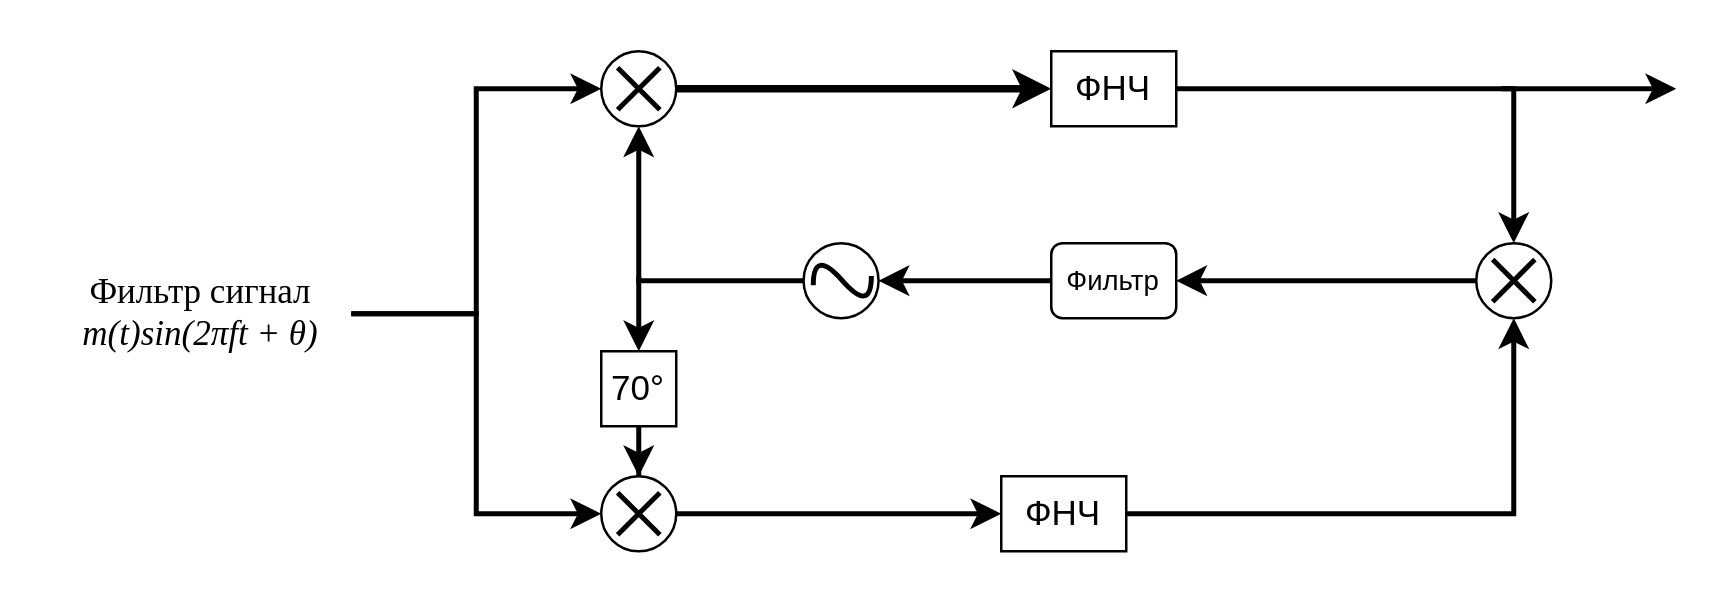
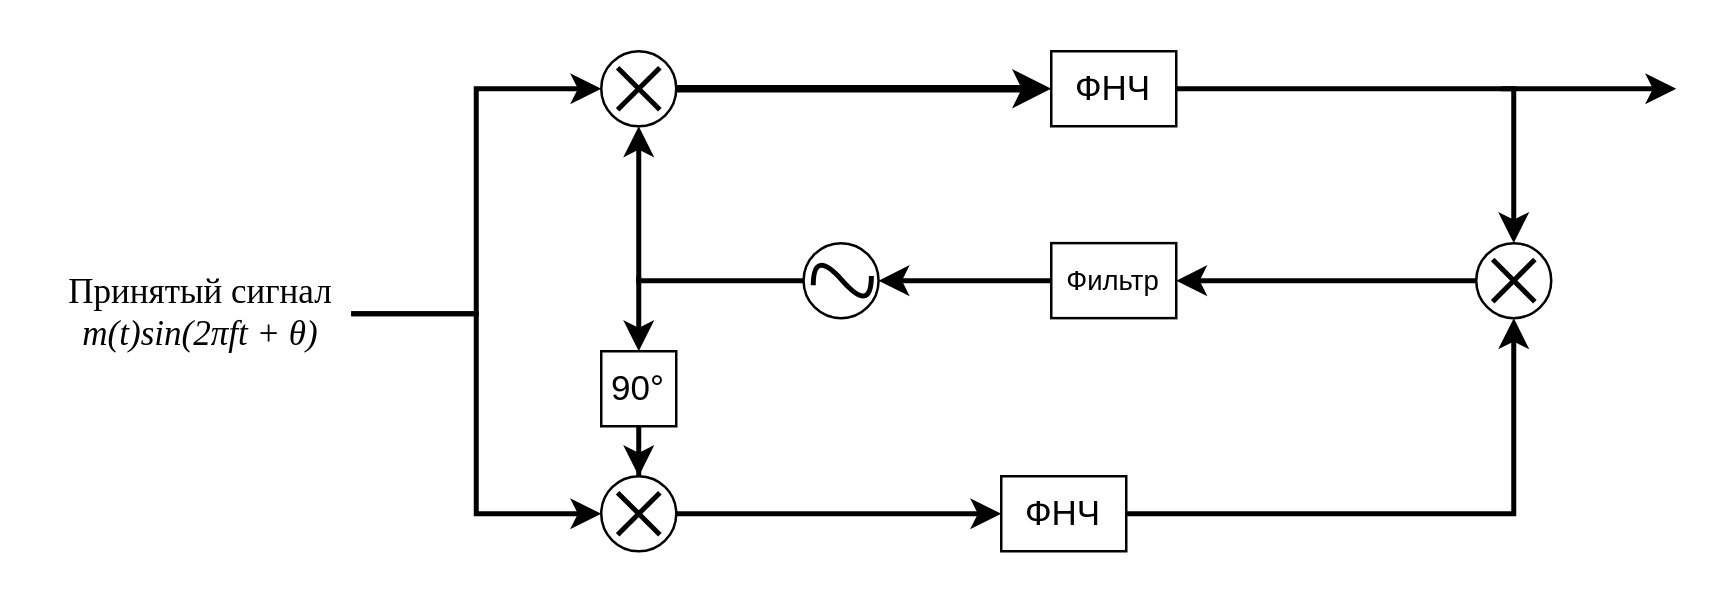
(1114, 281) -> (1114, 281)
(201, 314) -> (201, 314)
(639, 389) -> (639, 389)
